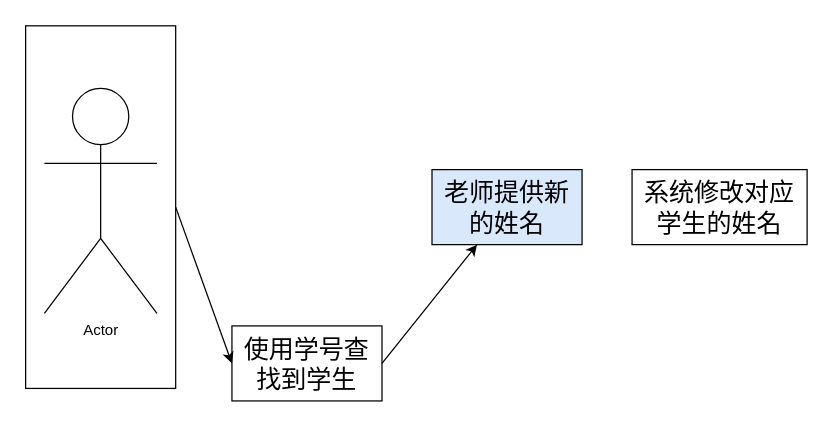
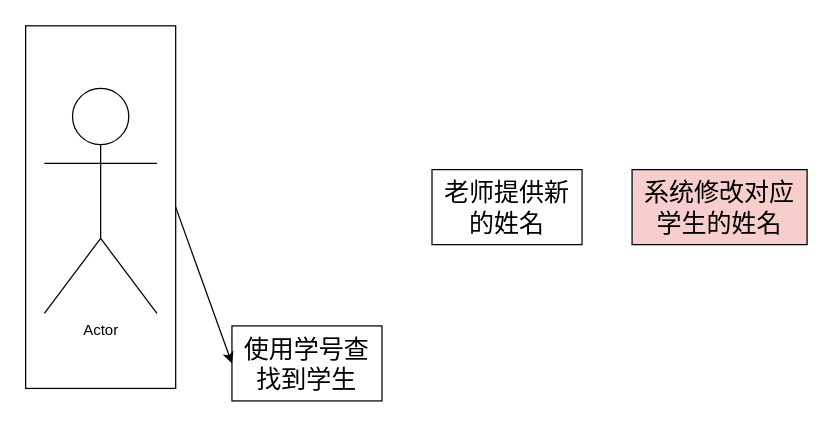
(507, 207) -> (507, 207)
(719, 207) -> (719, 207)
(427, 307) -> none
